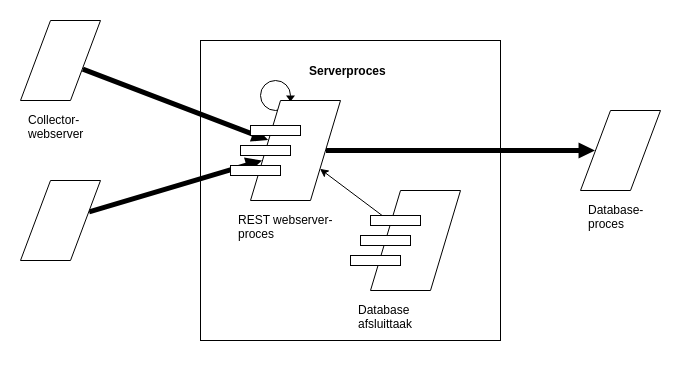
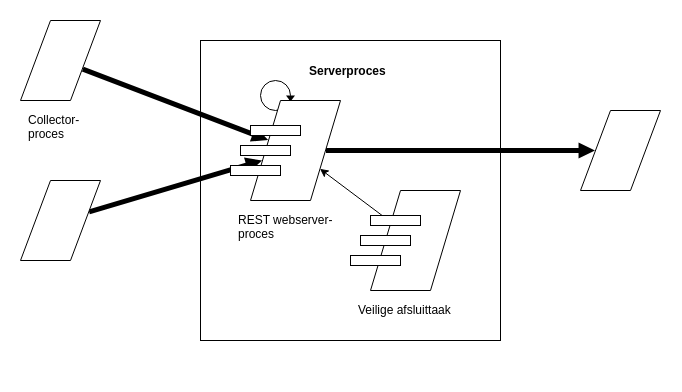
(62, 128) -> (62, 128)
(621, 231) -> none
(407, 318) -> (407, 318)
